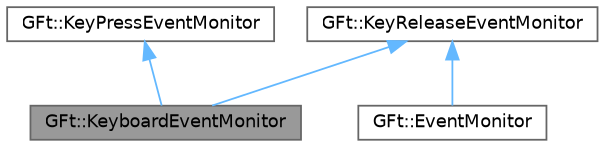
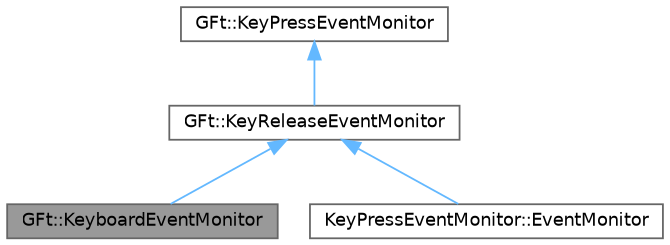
(156, 82) -> (314, 83)
(452, 123) -> (486, 221)
